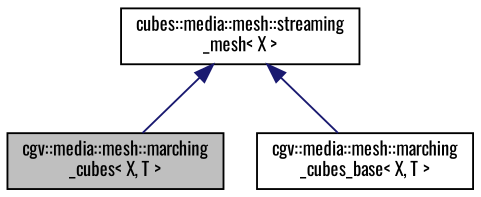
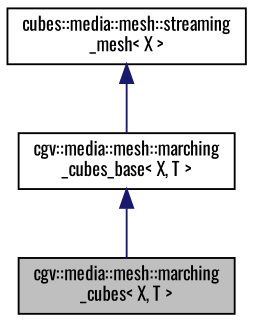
(171, 105) -> (127, 233)
